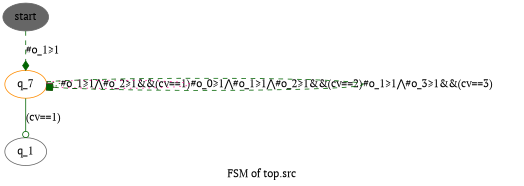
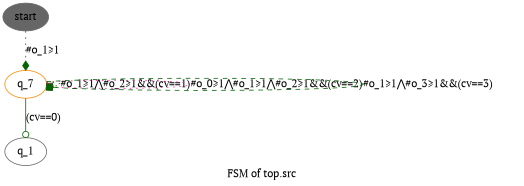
(26, 46) -> (26, 46)
(44, 118) -> (44, 118)
